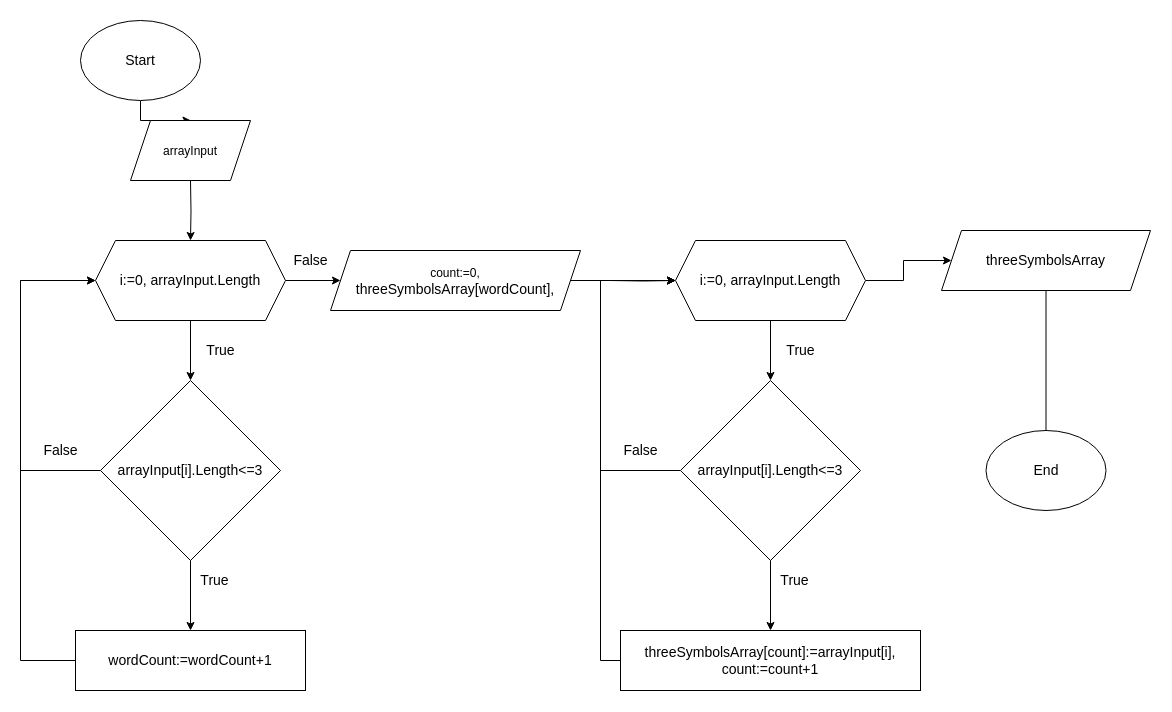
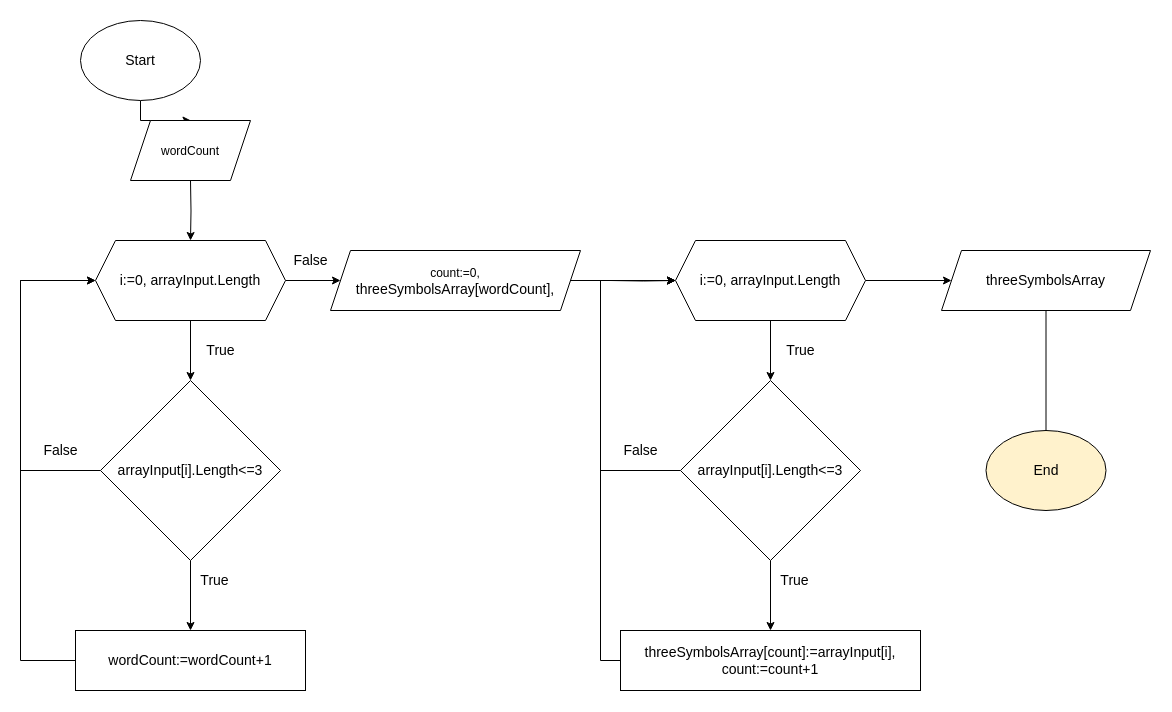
(191, 151) -> (191, 151)
(1046, 261) -> (1046, 281)
(1046, 471) -> (1046, 471)
